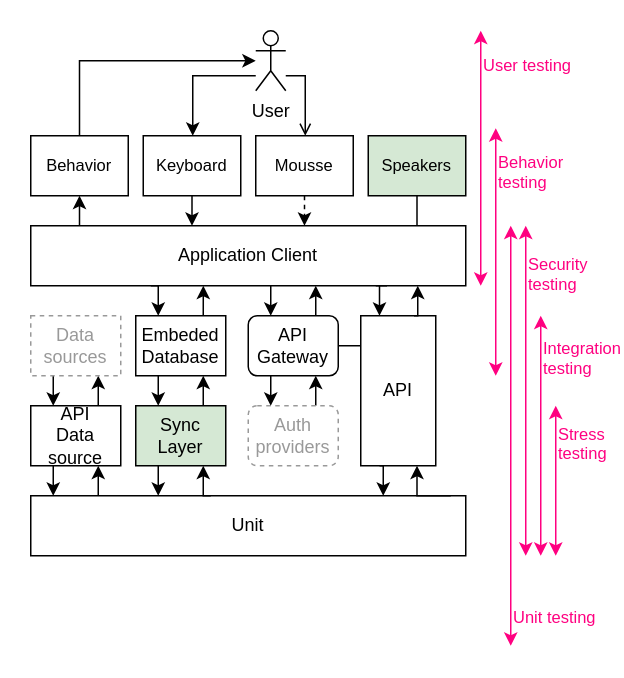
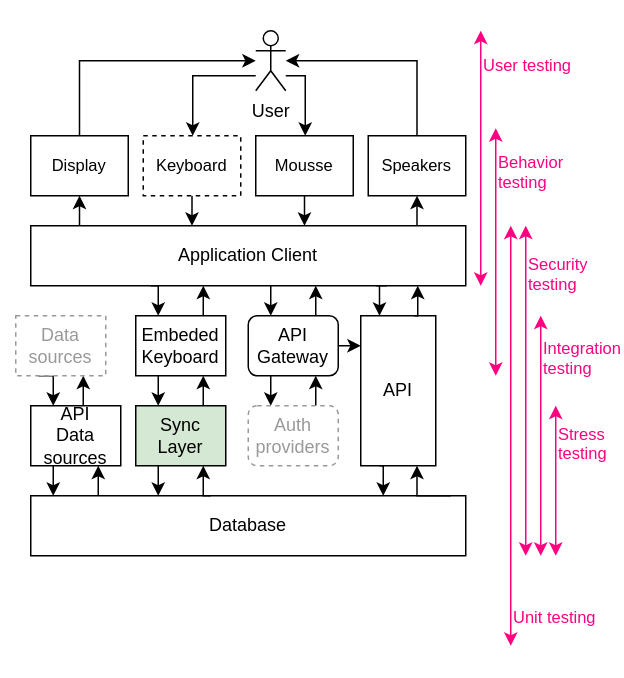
none -> (394, 61)
(305, 126) -> (305, 124)
(80, 166) -> (80, 166)
(192, 166) -> (192, 166)
(417, 166) -> (417, 166)
(417, 203) -> (417, 207)
(305, 206) -> (305, 206)
(76, 346) -> (61, 346)
(181, 346) -> (181, 346)
(353, 346) -> (349, 346)
(76, 436) -> (76, 436)
(248, 526) -> (248, 526)
